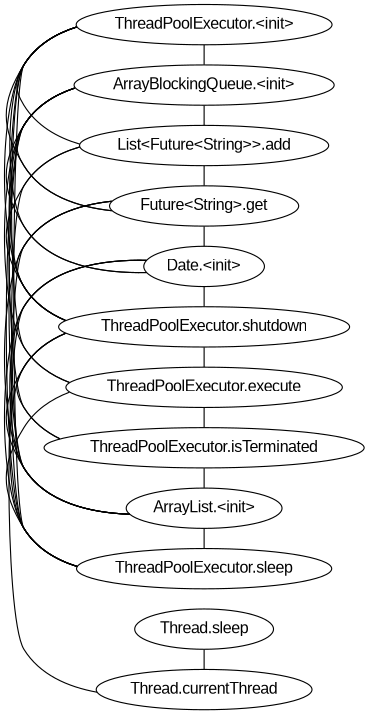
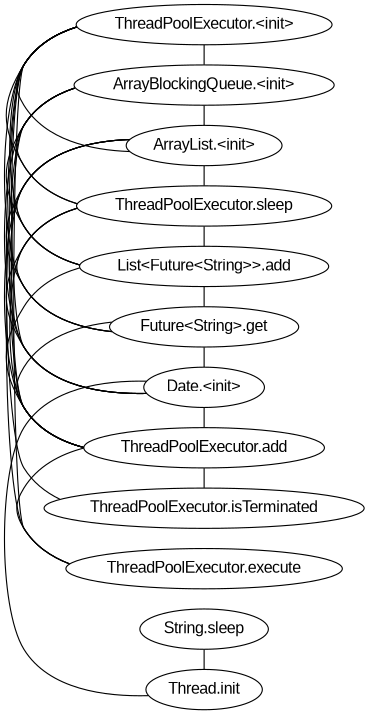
(23, 163) -> none
(204, 327) -> (204, 448)
(204, 418) -> none
(24, 427) -> (204, 236)
(204, 478) -> (27, 109)
(204, 629) -> (204, 629)
(204, 690) -> (204, 690)
